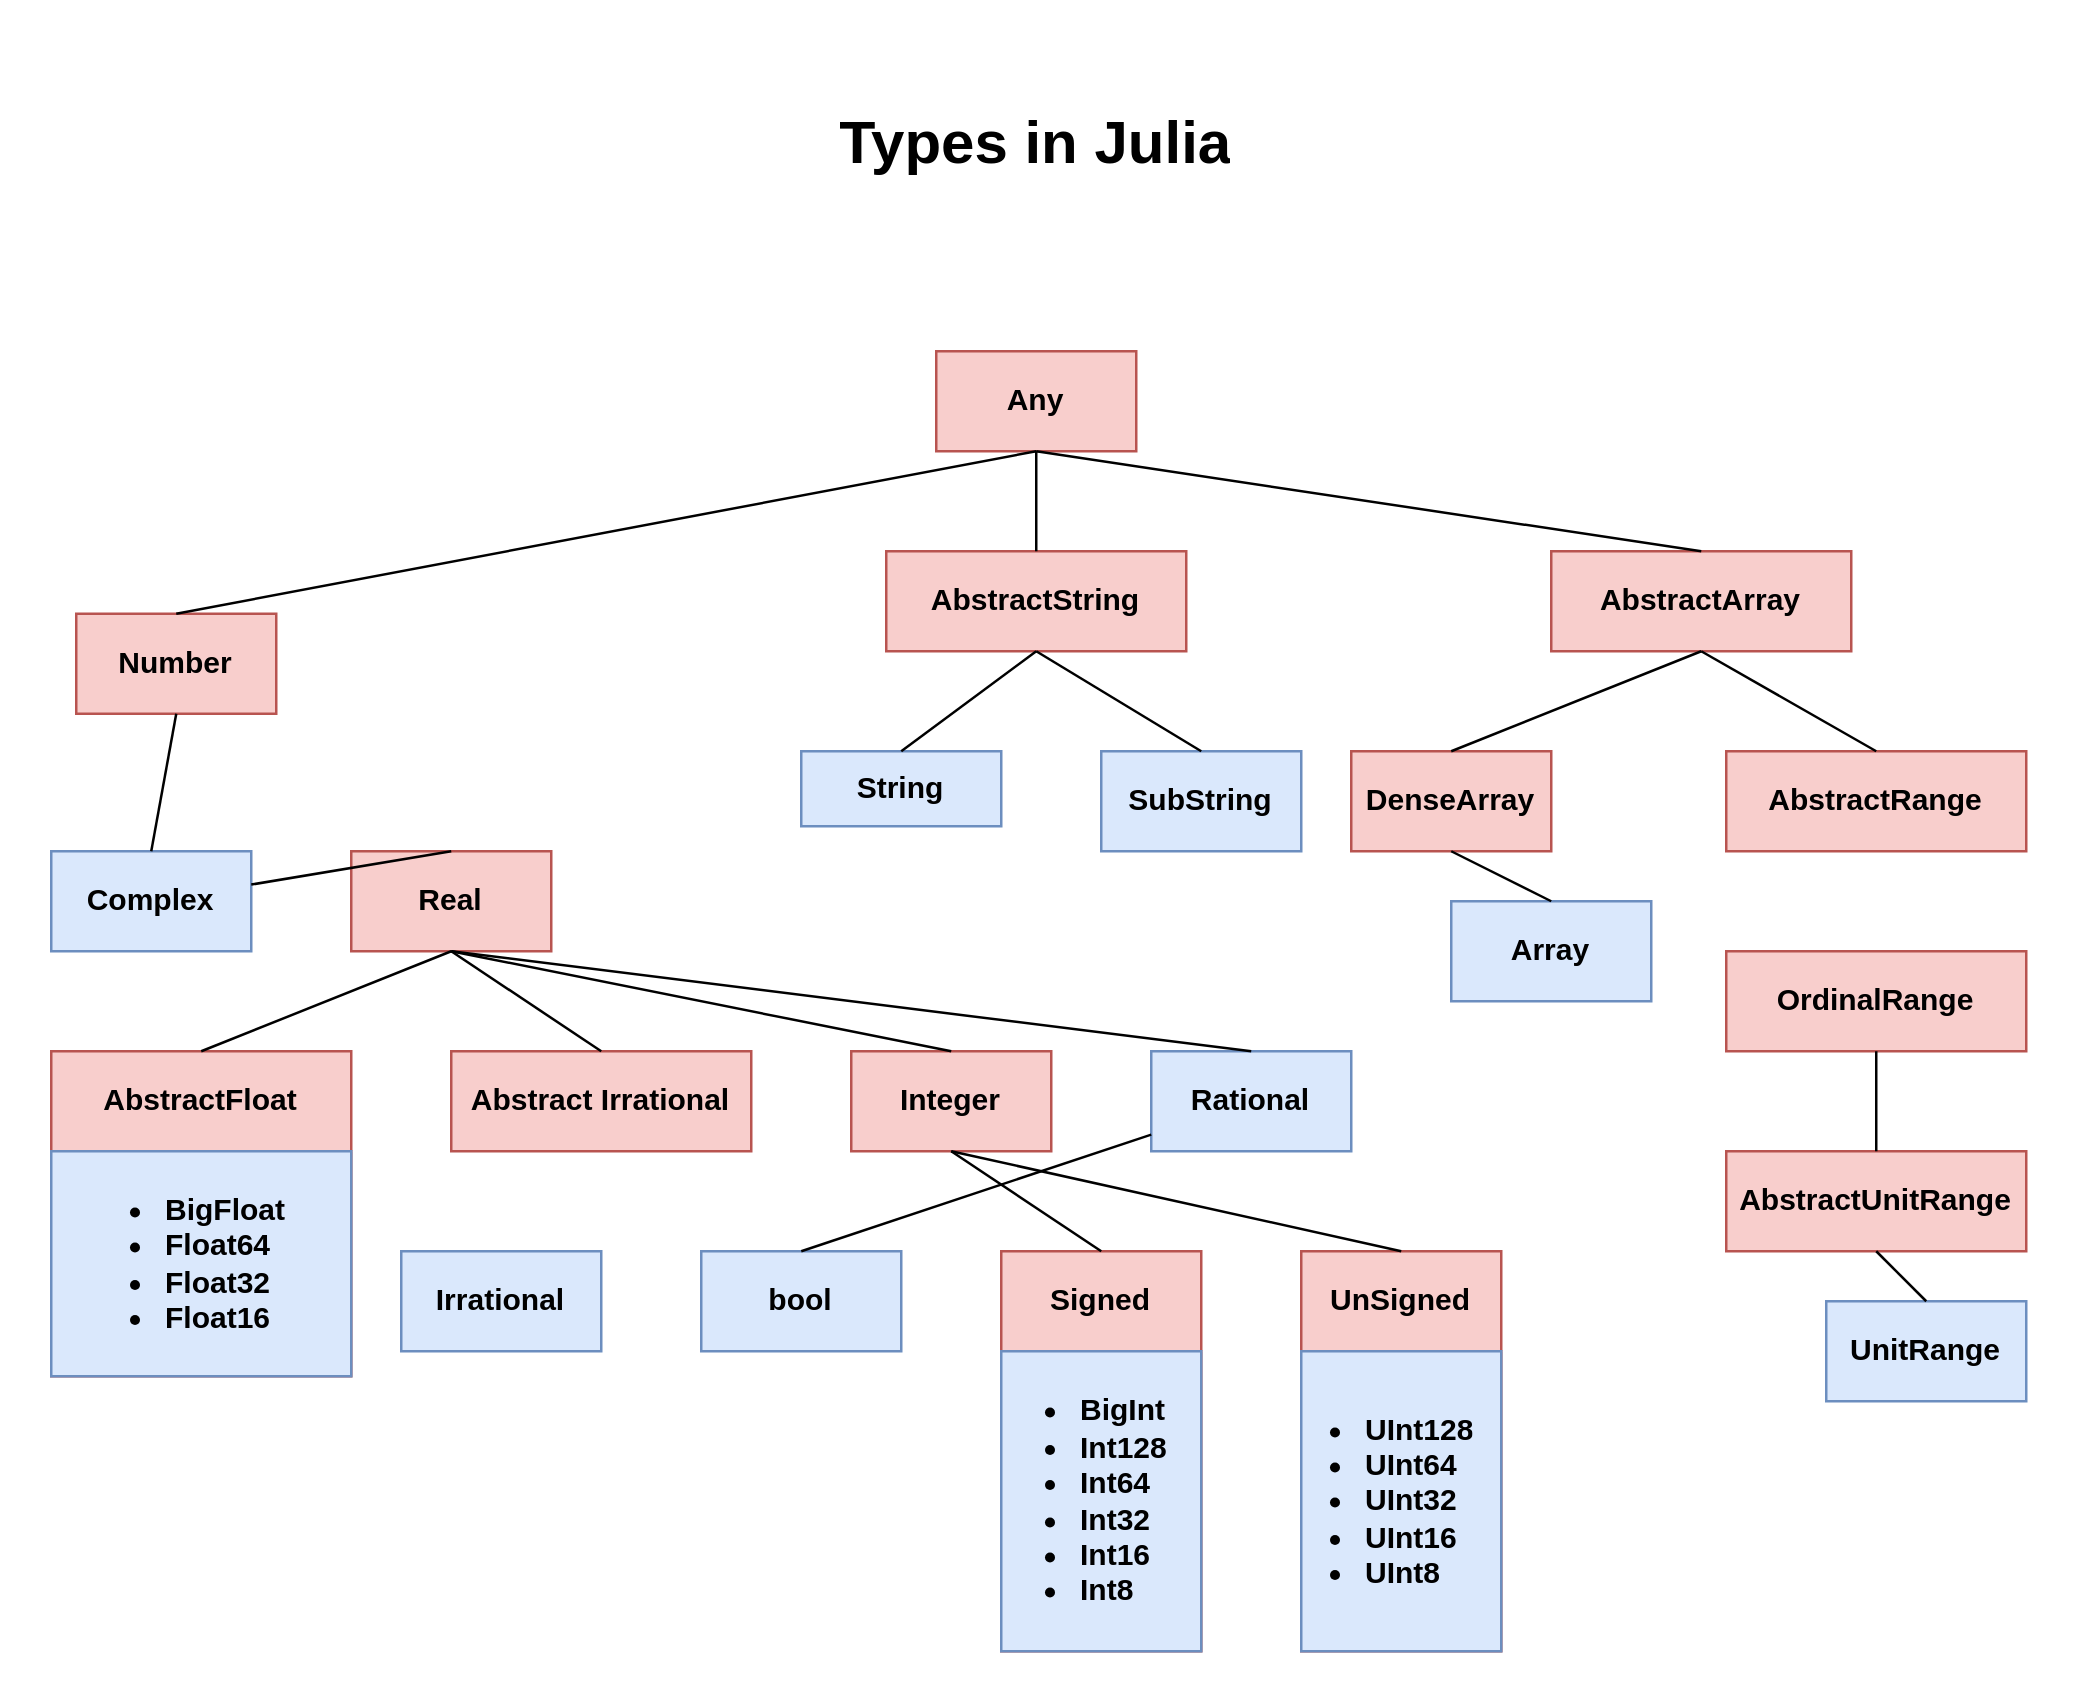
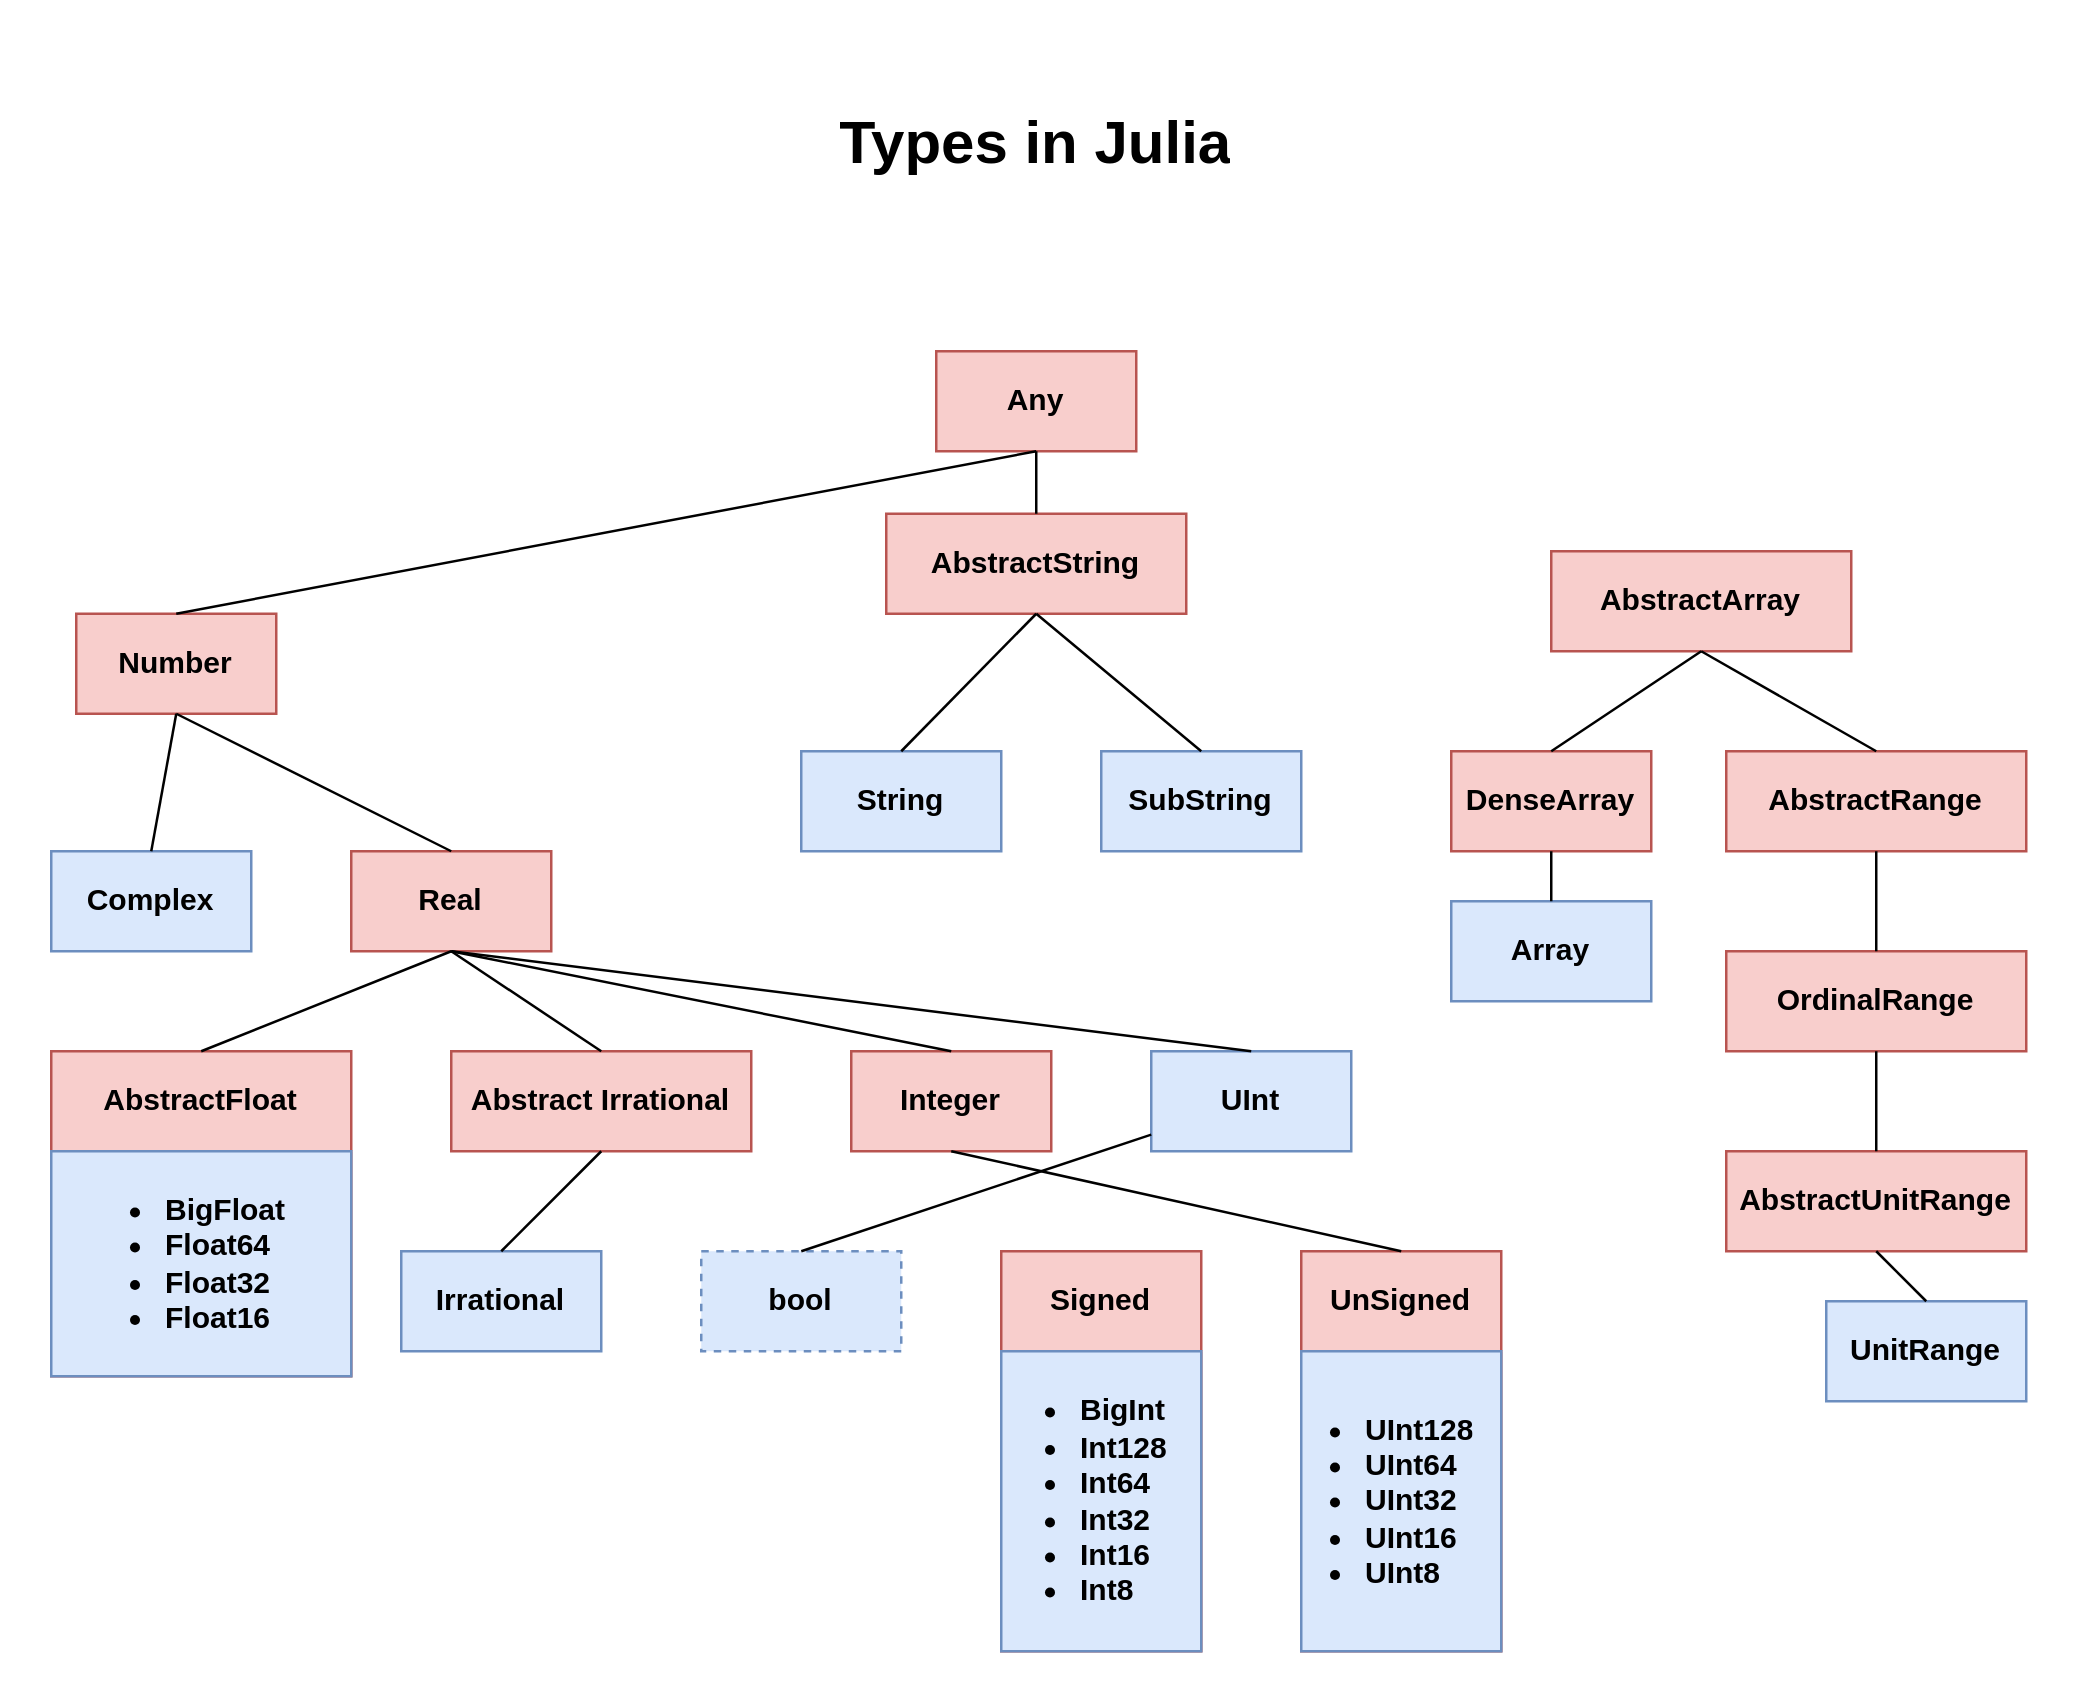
(1370, 502) -> none
(1036, 601) -> (1036, 564)
(901, 789) -> (901, 801)
(1451, 801) -> (1551, 801)
(351, 868) -> (315, 783)
none -> (1876, 901)
(1251, 1101) -> (1251, 1101)
none -> (552, 1201)
(1054, 1220) -> none
(801, 1301) -> (801, 1301)
